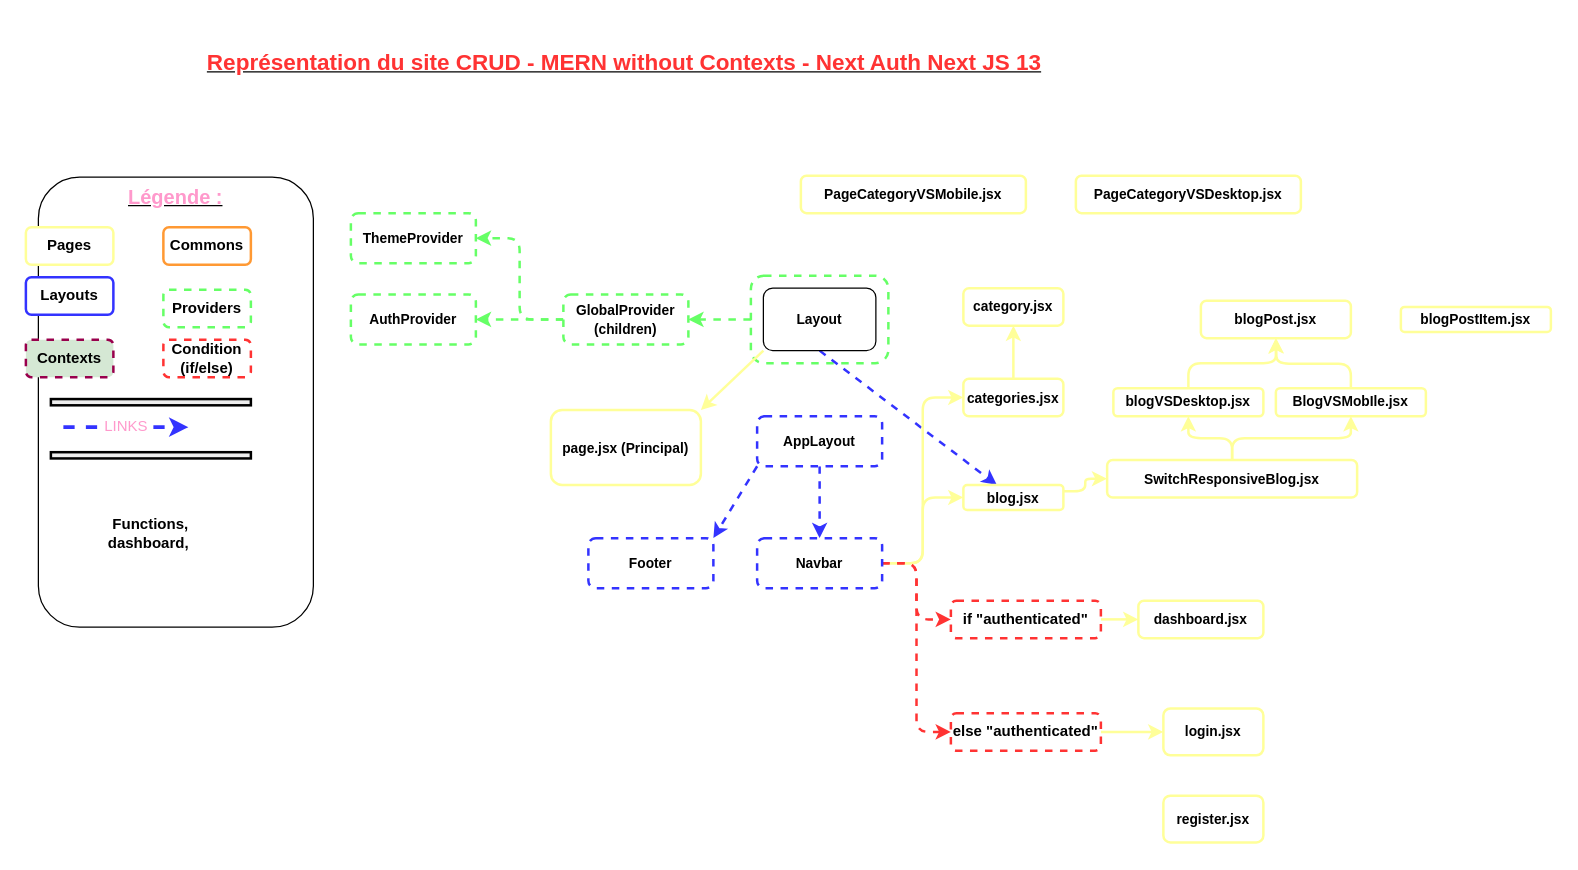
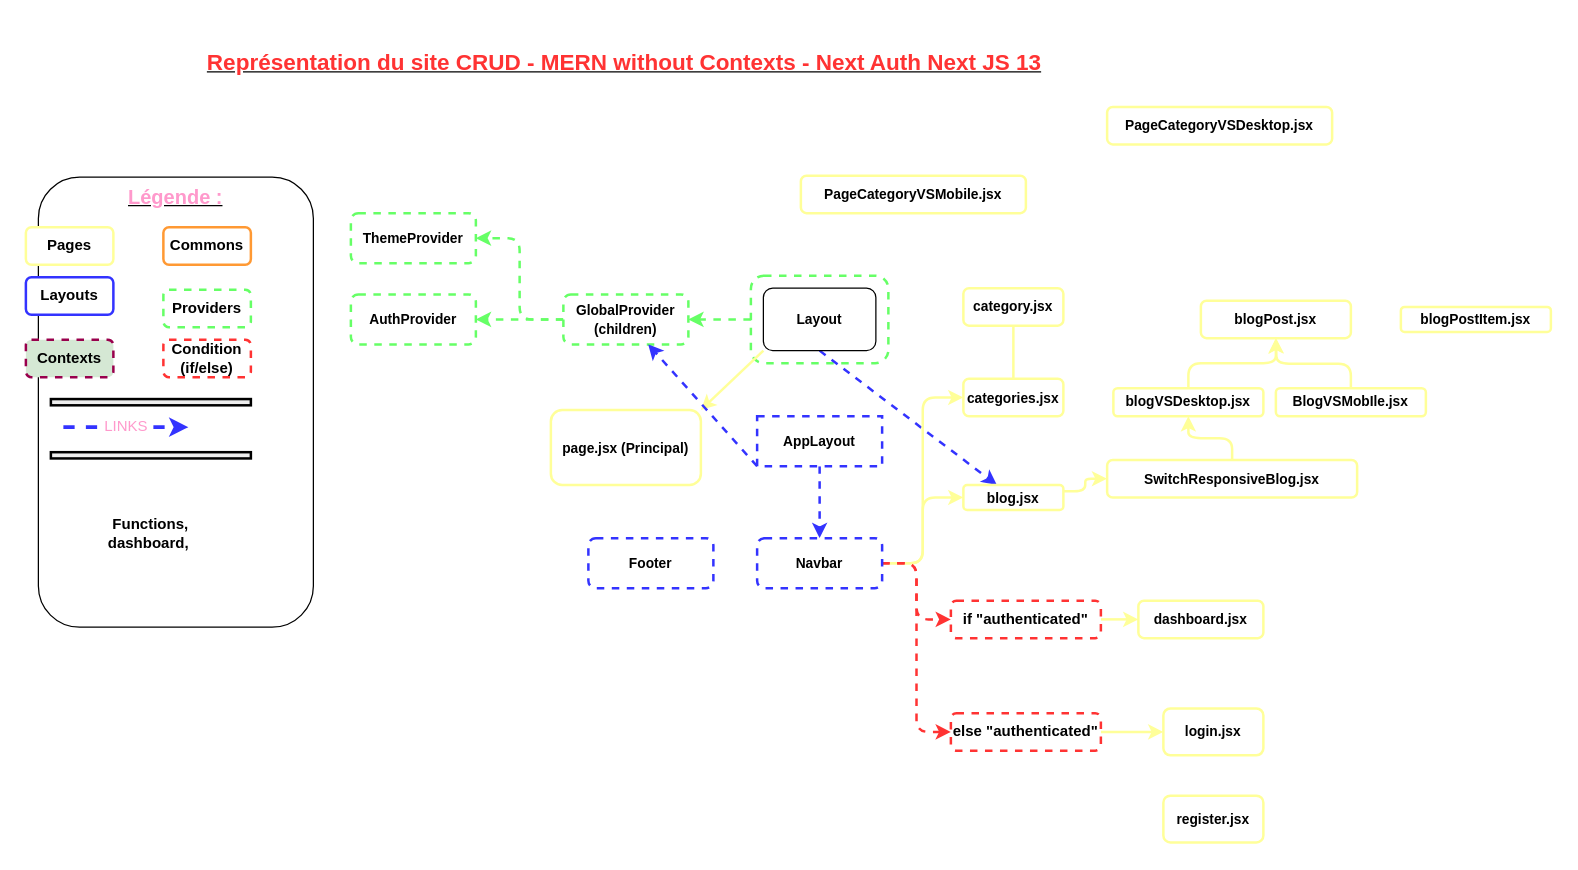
(1188, 194) -> (1219, 126)
(1013, 338) -> (1013, 333)
(1295, 438) -> none
(819, 441) -> (819, 441)
(738, 497) -> (706, 410)
